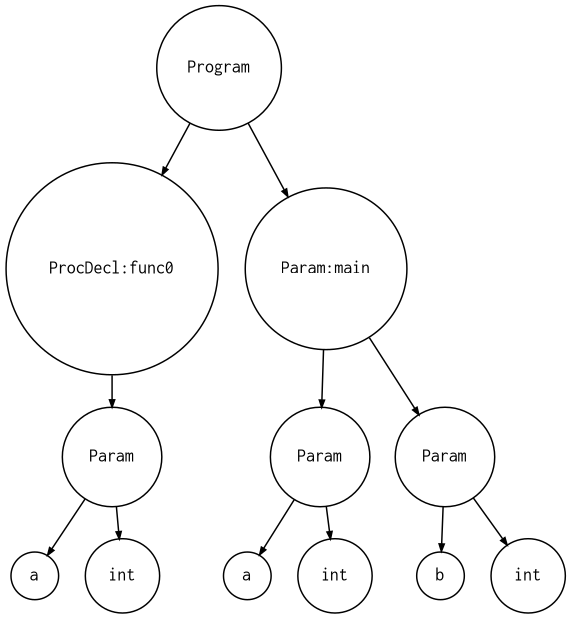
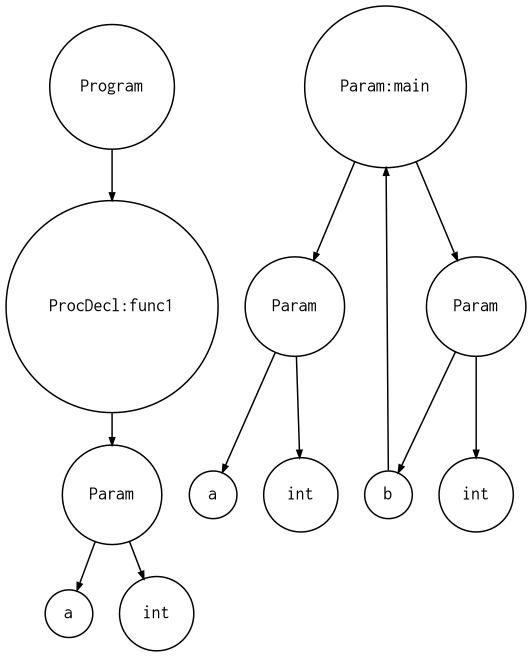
(266, 156) -> (387, 323)
(112, 269) -> (112, 307)
